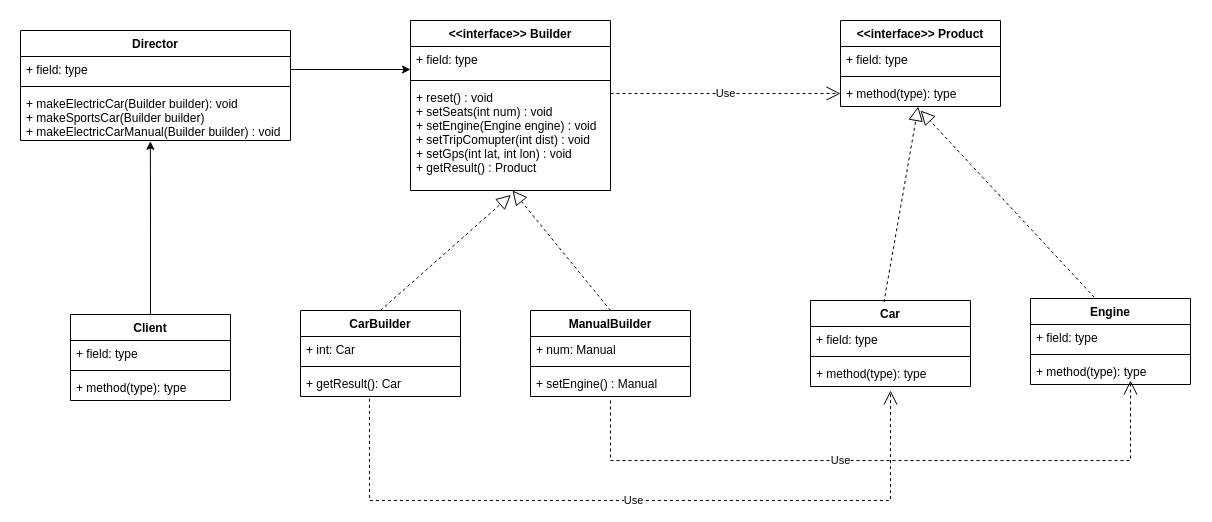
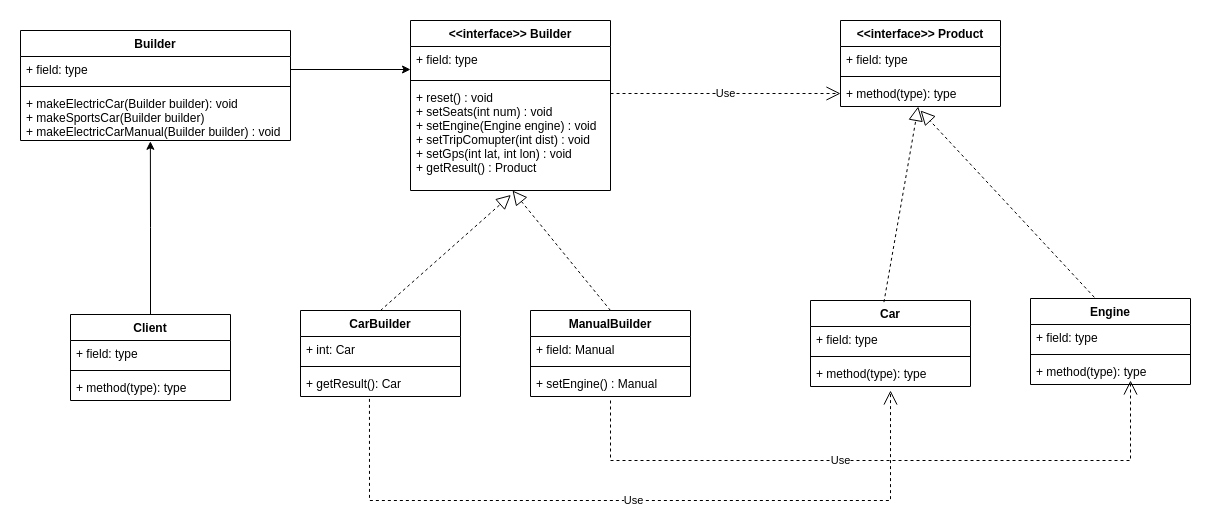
(155, 44) -> (155, 44)
(573, 350) -> (577, 350)
